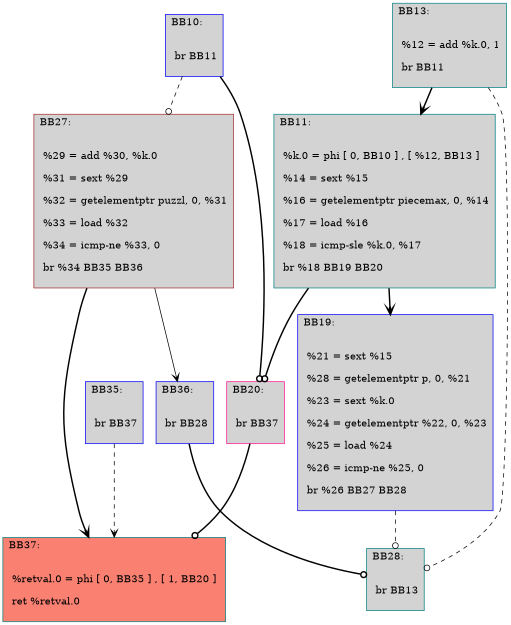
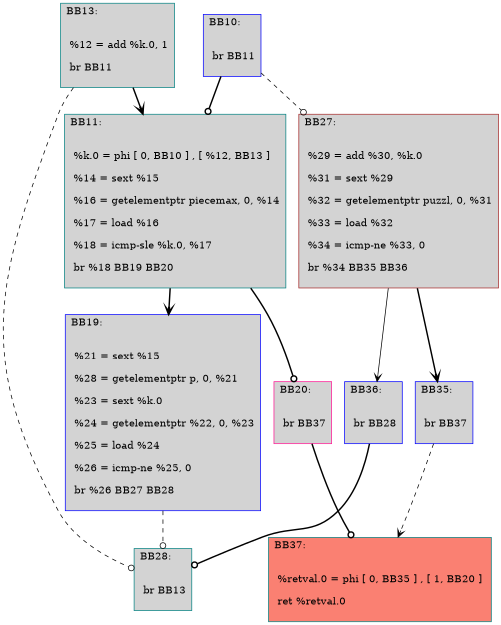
(261, 222) -> (215, 92)
(64, 409) -> (427, 331)
